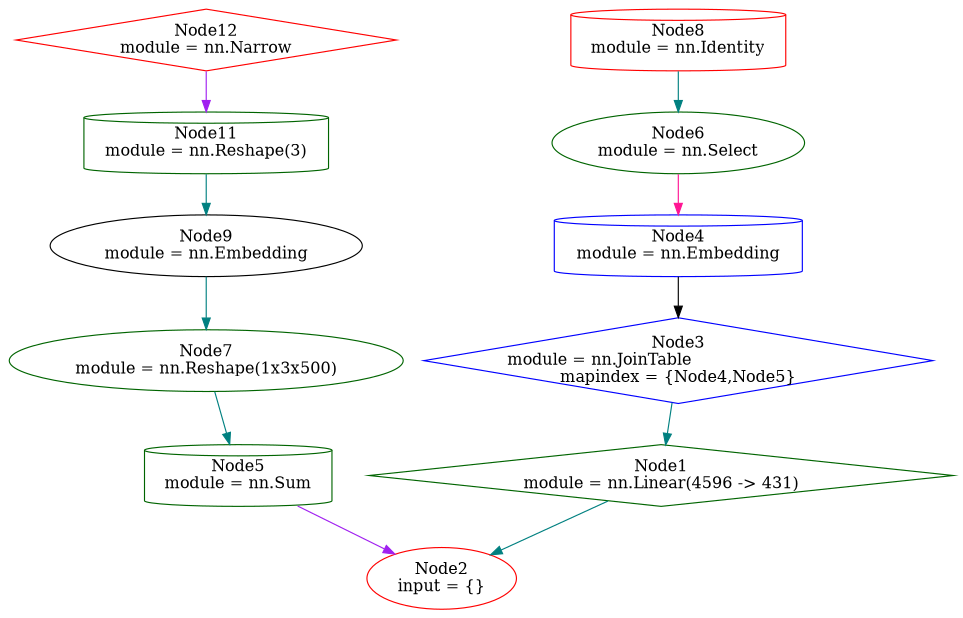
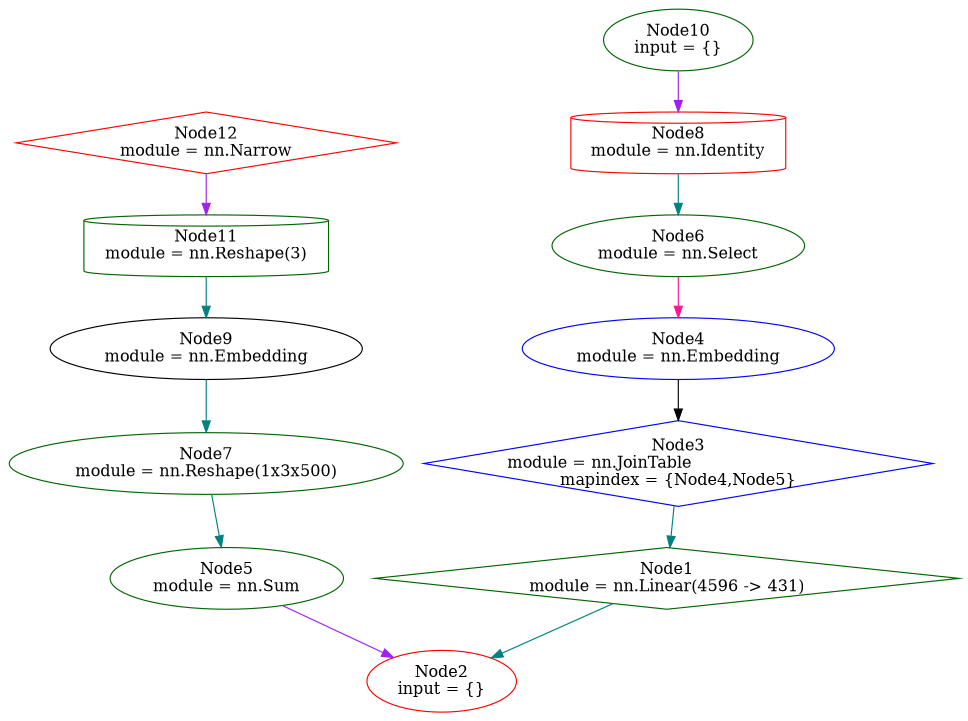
none -> (678, 40)
(678, 246) -> (678, 349)
(238, 476) -> (227, 578)
